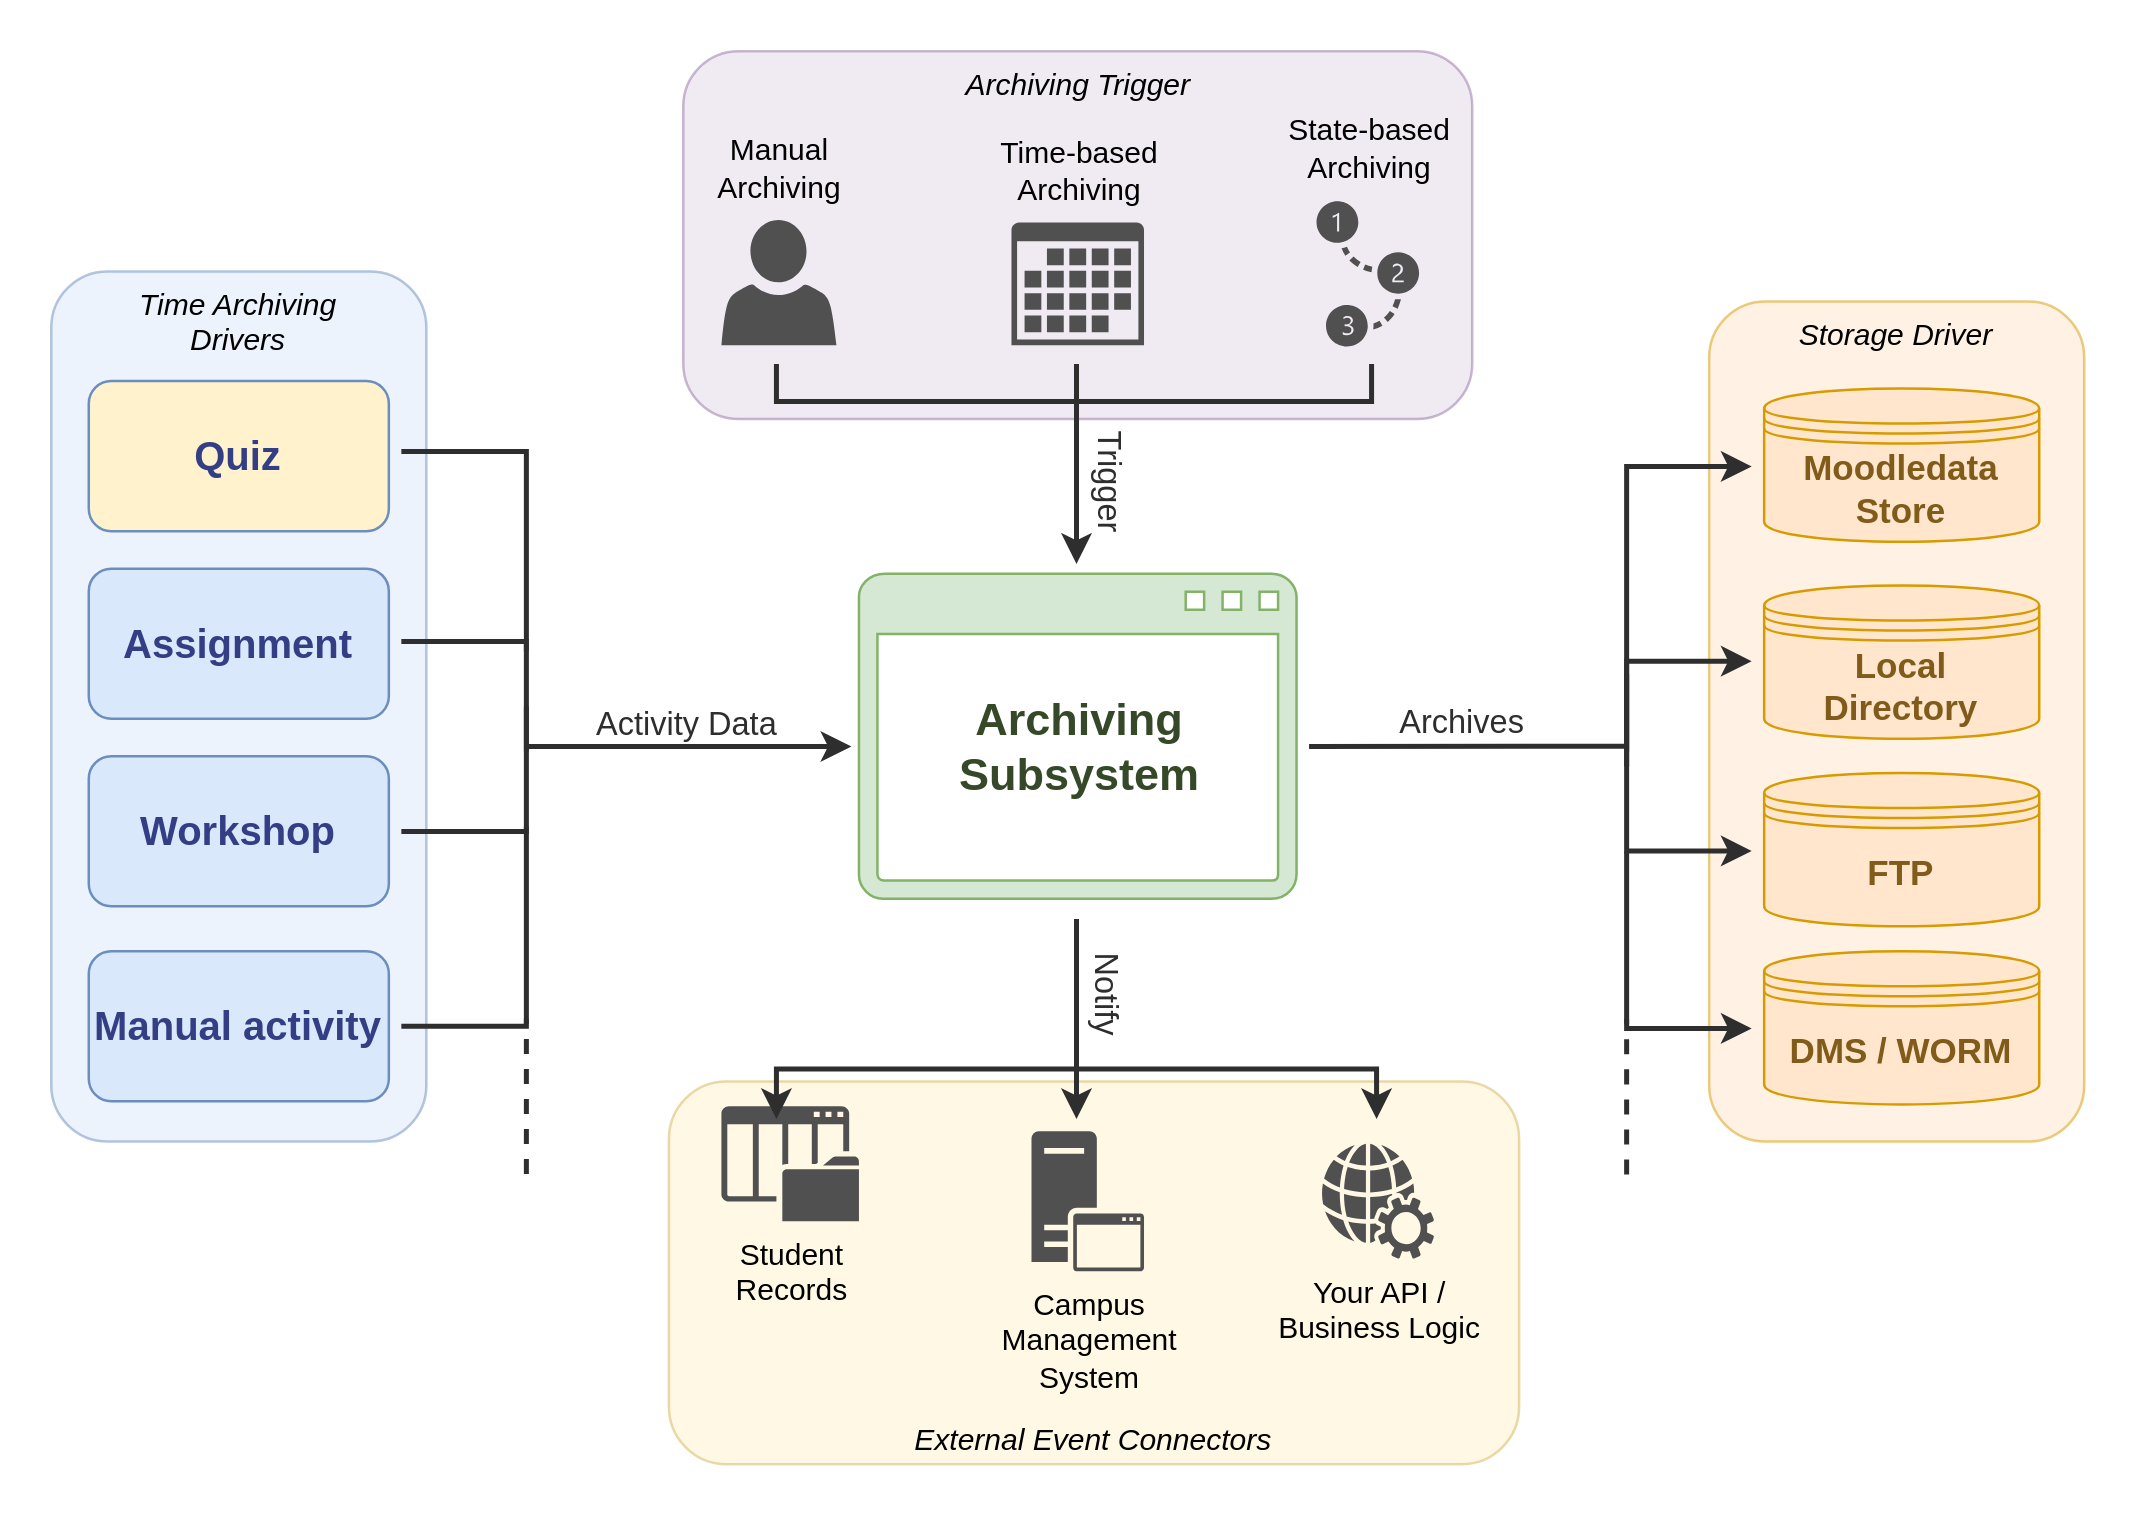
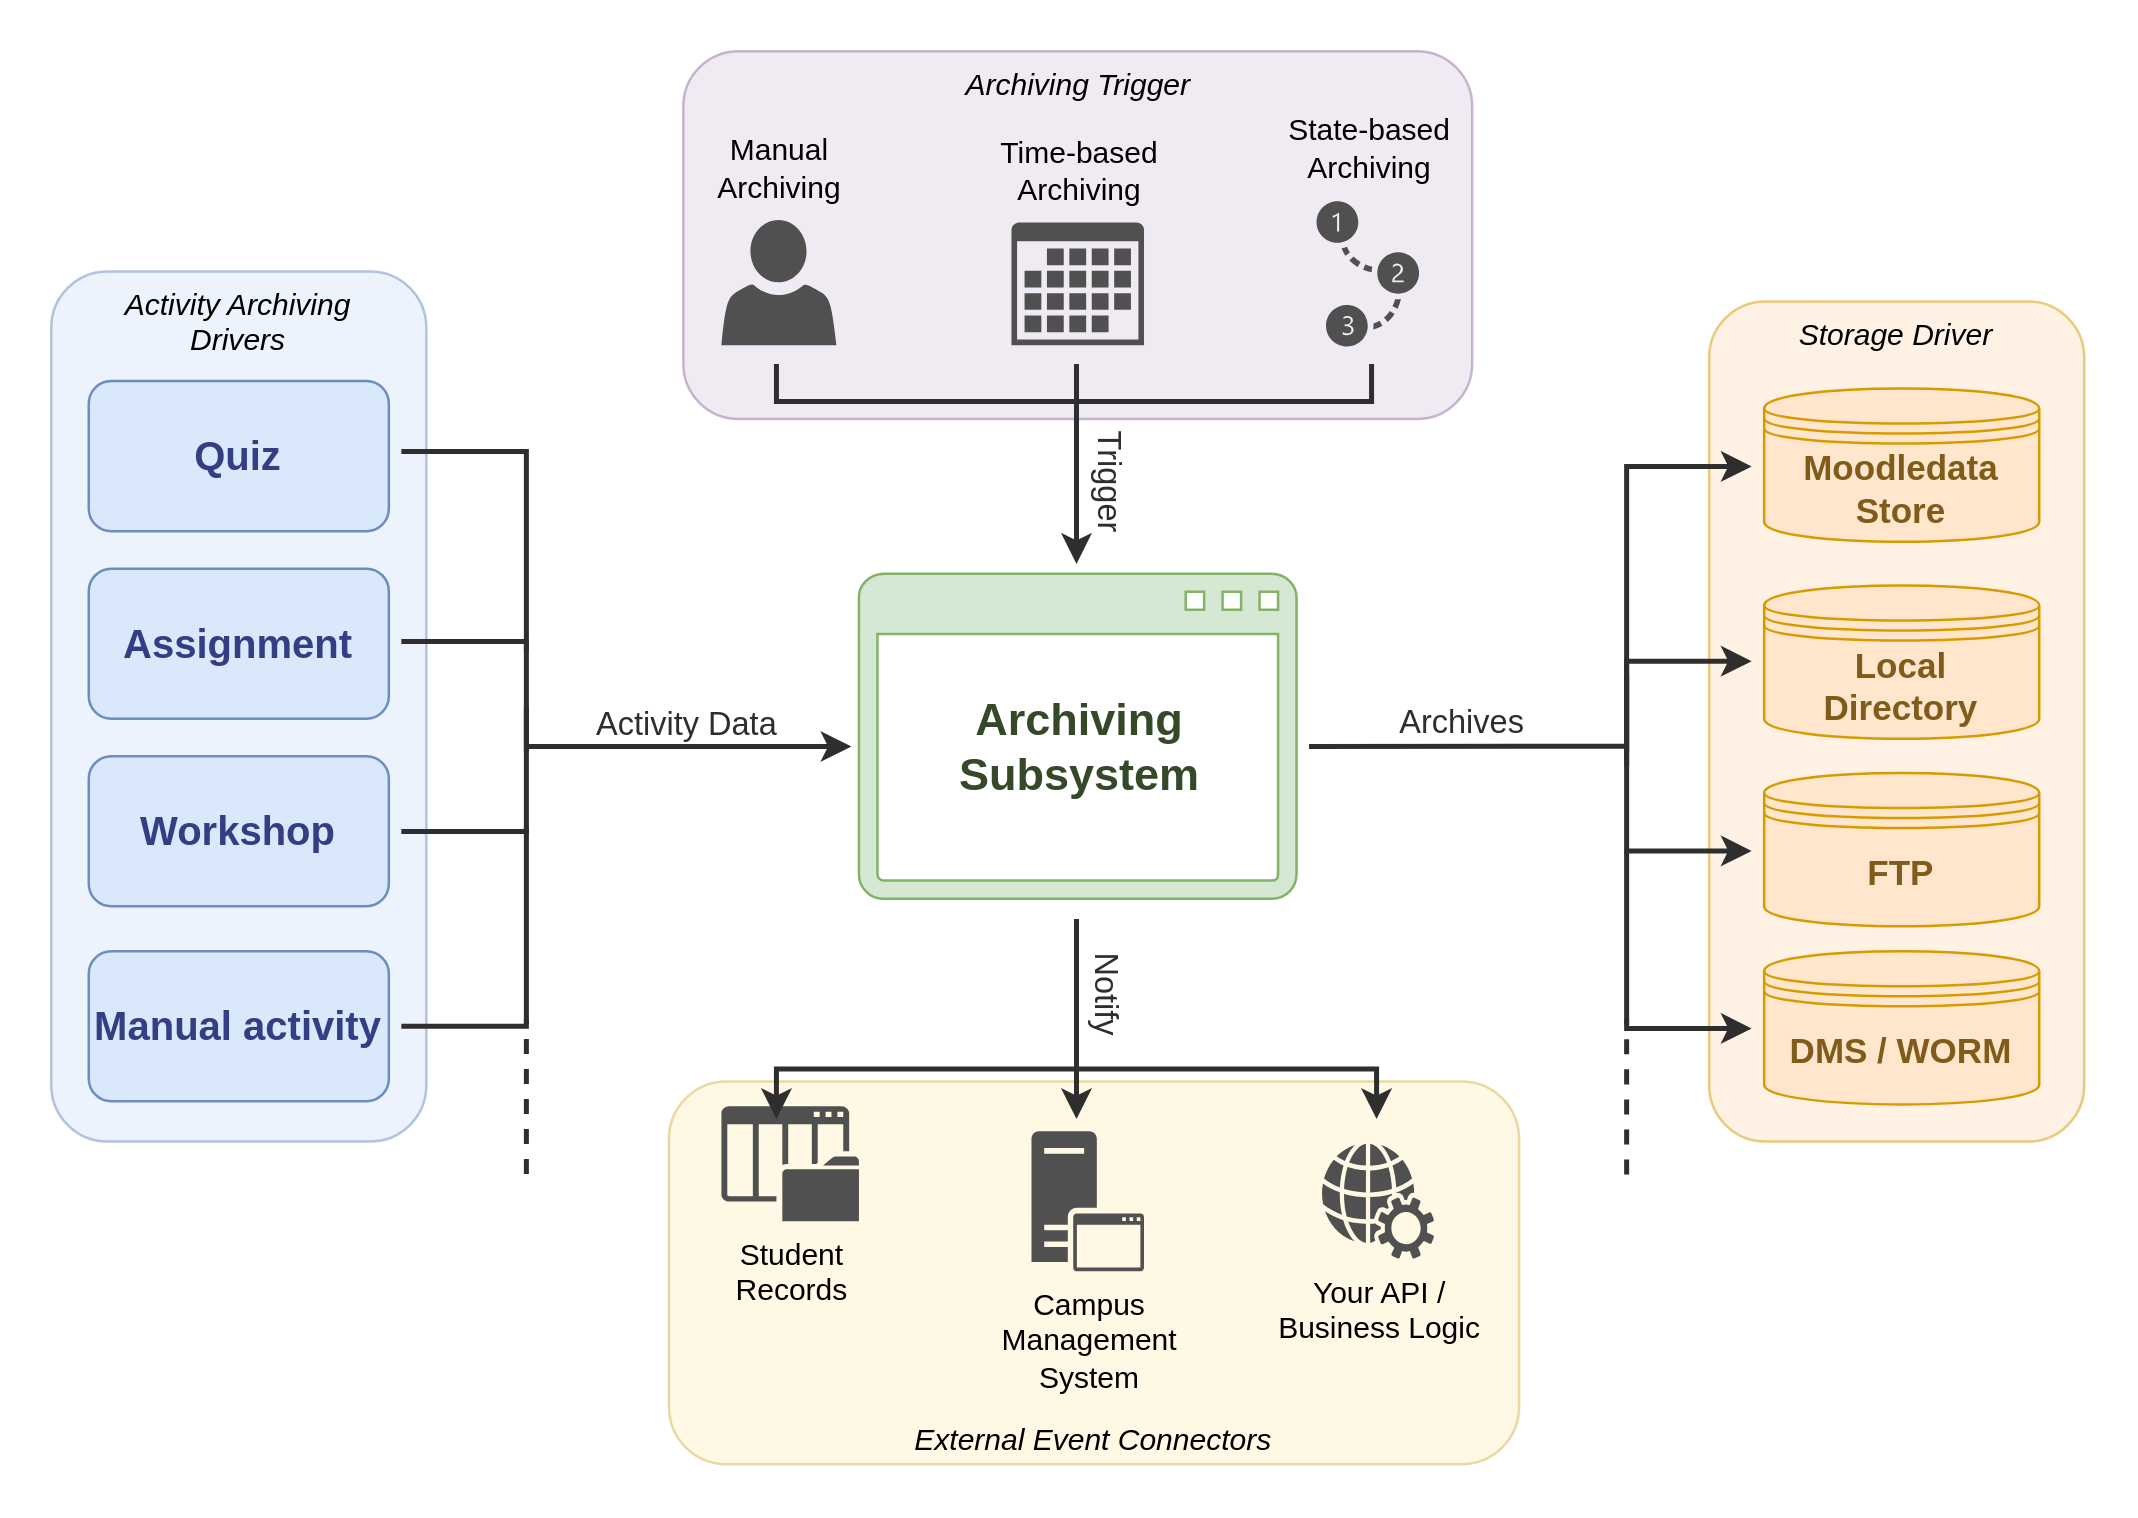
(239, 325) -> (239, 325)
(239, 456) -> (239, 456)
